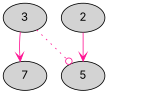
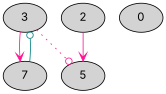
none -> (141, 18)
none -> (30, 50)
